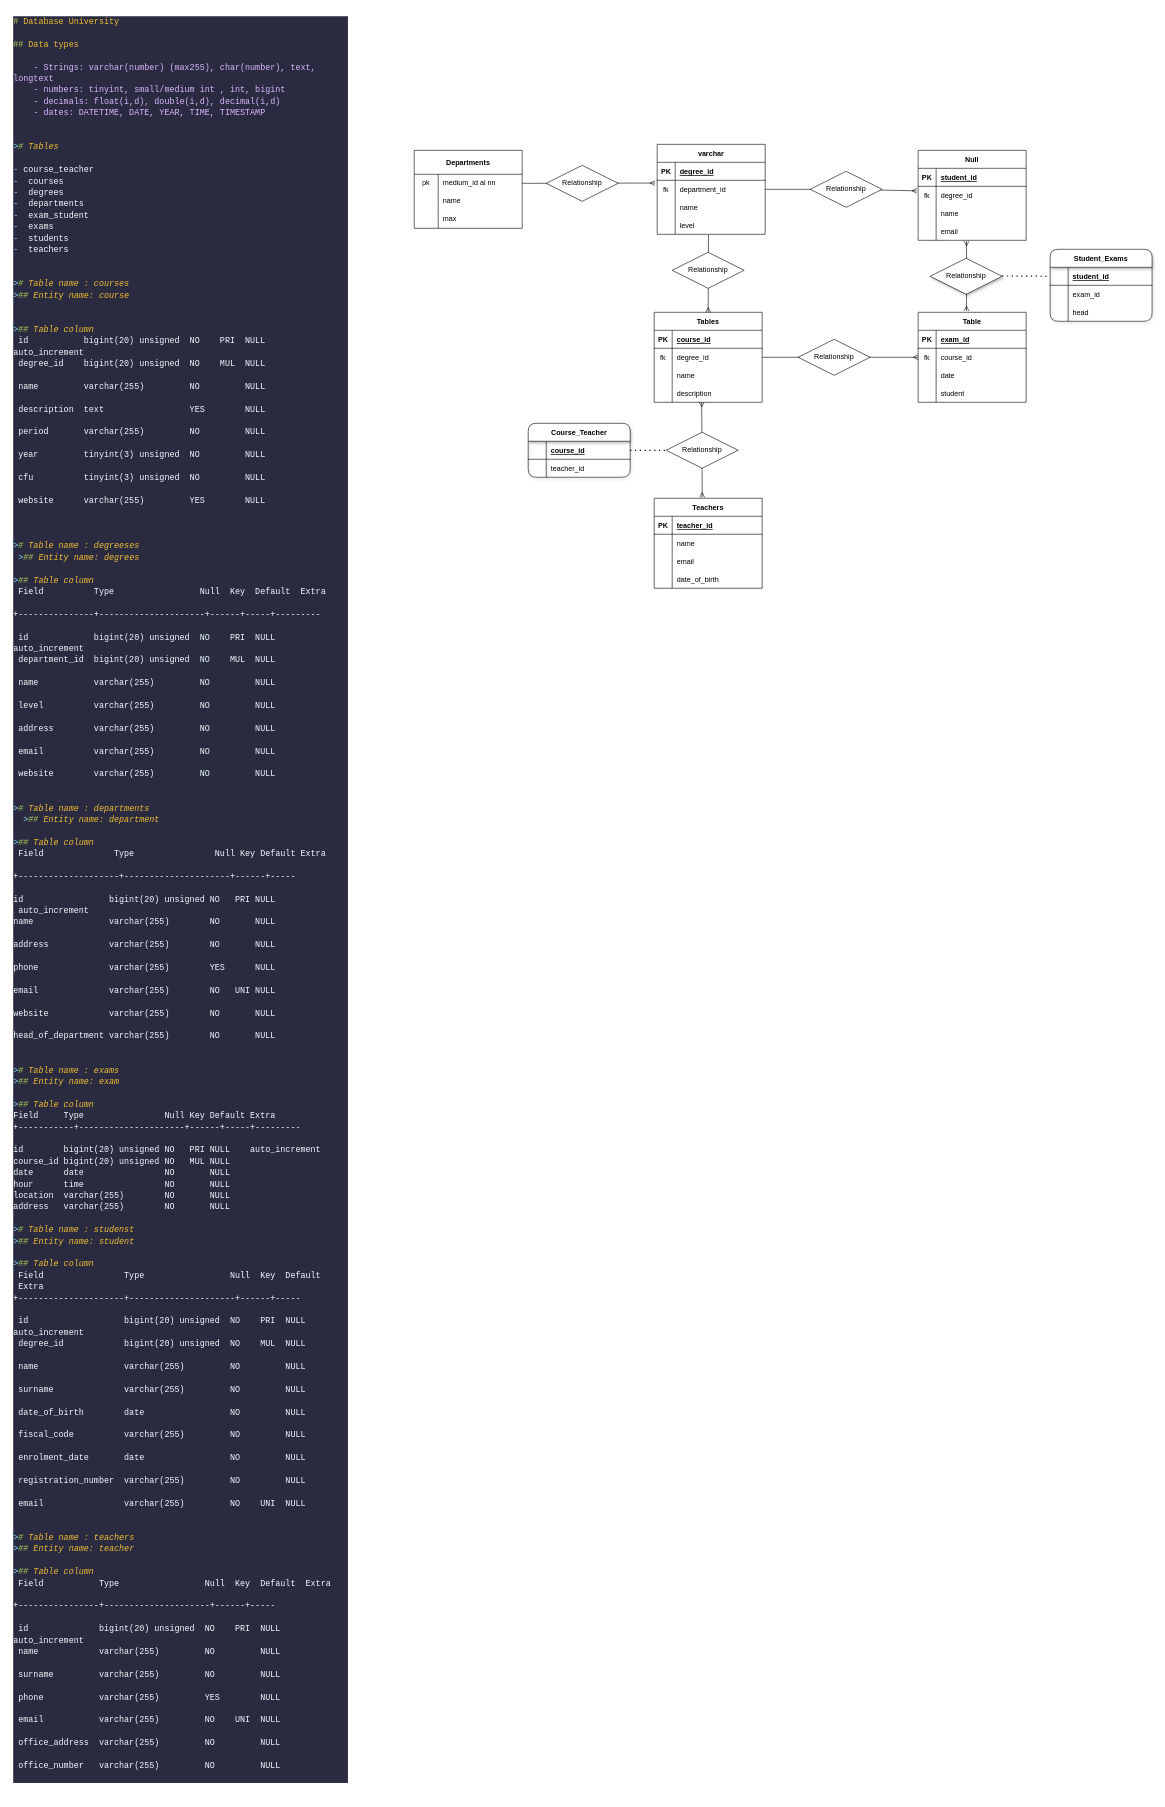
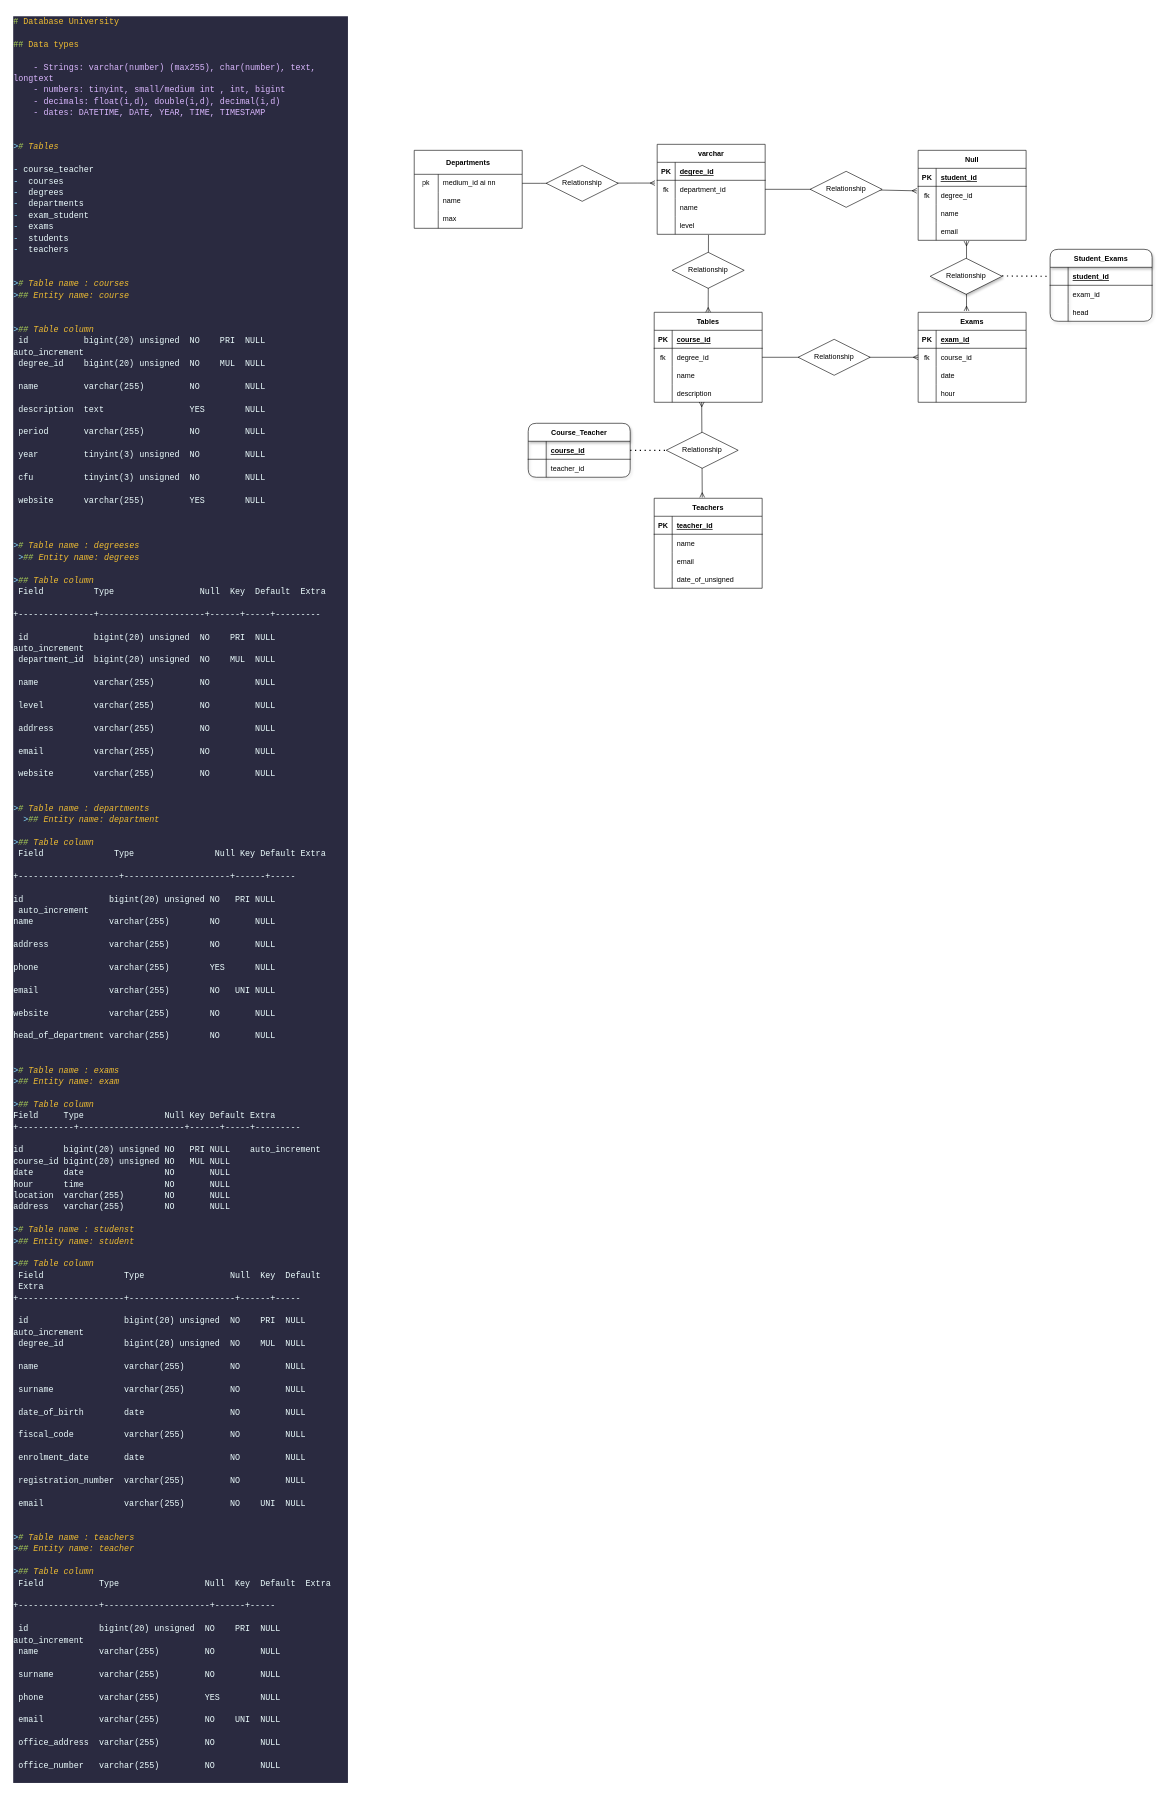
(972, 322) -> (972, 322)
(955, 394) -> (949, 394)
(702, 580) -> (708, 580)
